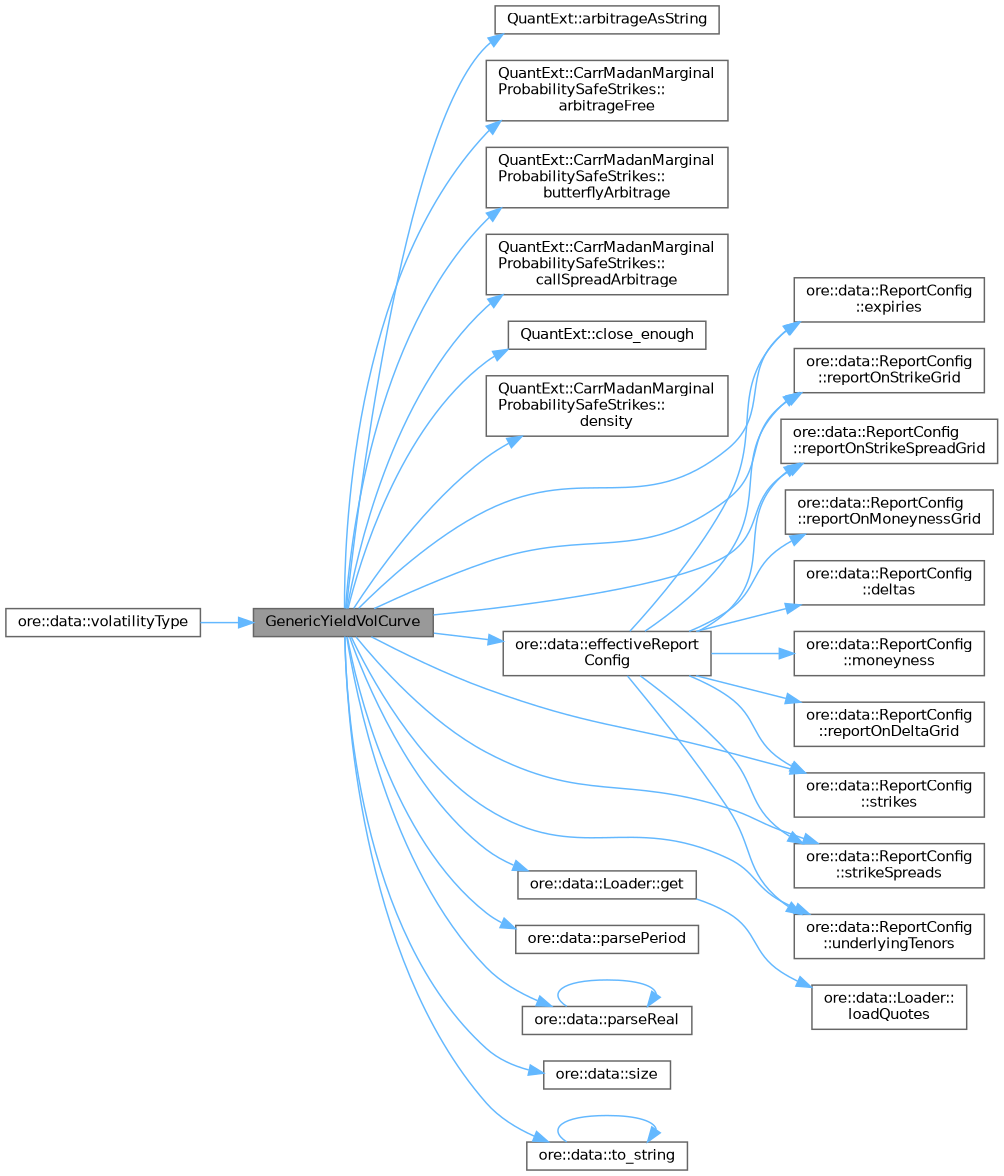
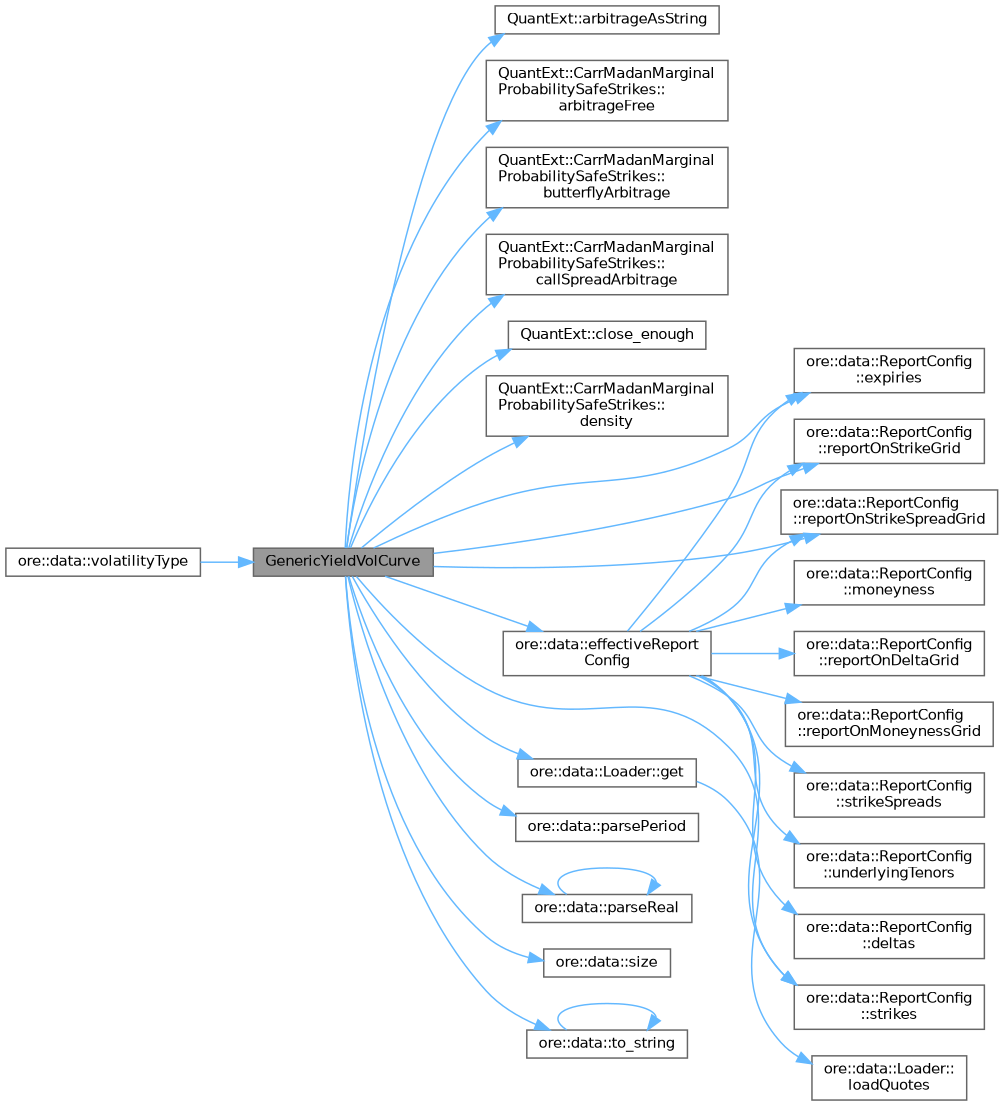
(559, 780) -> none
(539, 831) -> none
